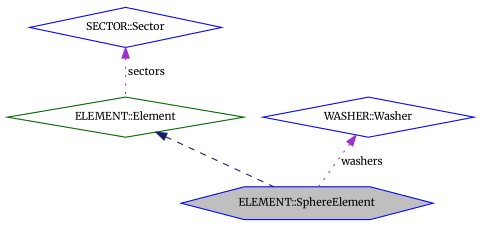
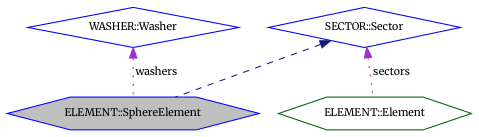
(126, 117) -> (375, 113)
(220, 162) -> (248, 71)
